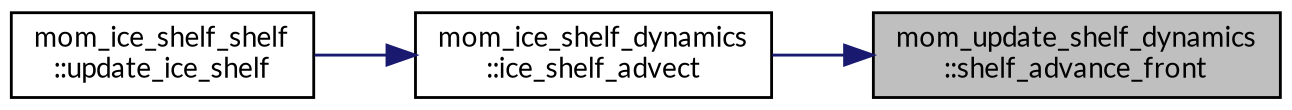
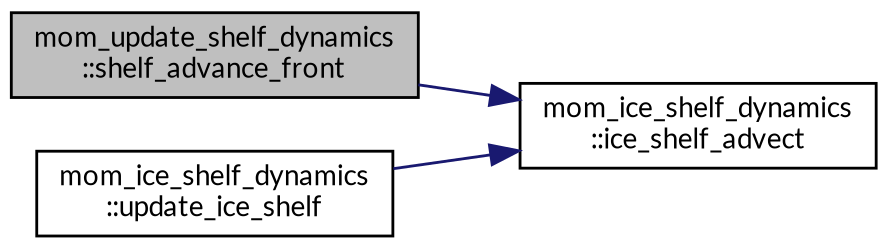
(163, 55) -> (215, 194)
(808, 55) -> (454, 90)
